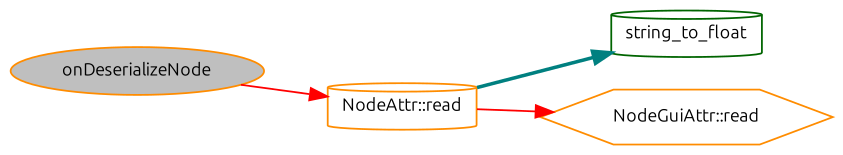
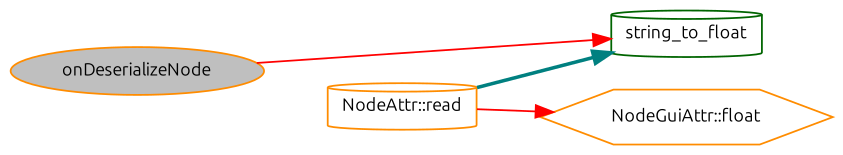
(275, 89) -> (425, 52)
(687, 117) -> (687, 117)
